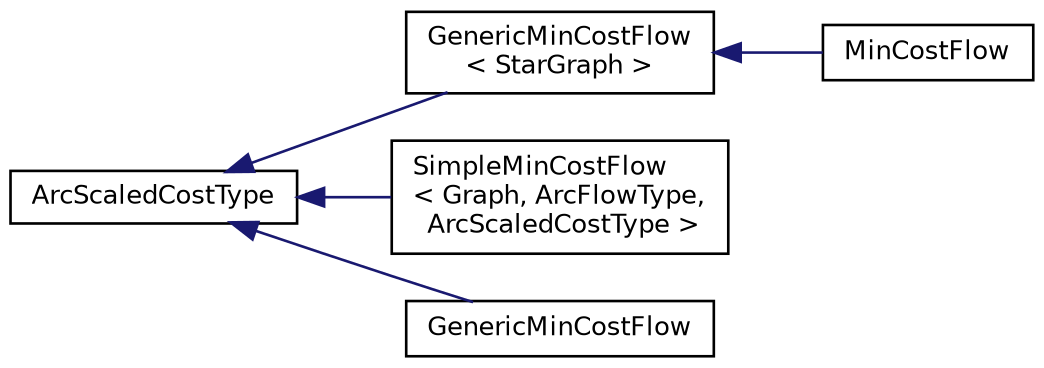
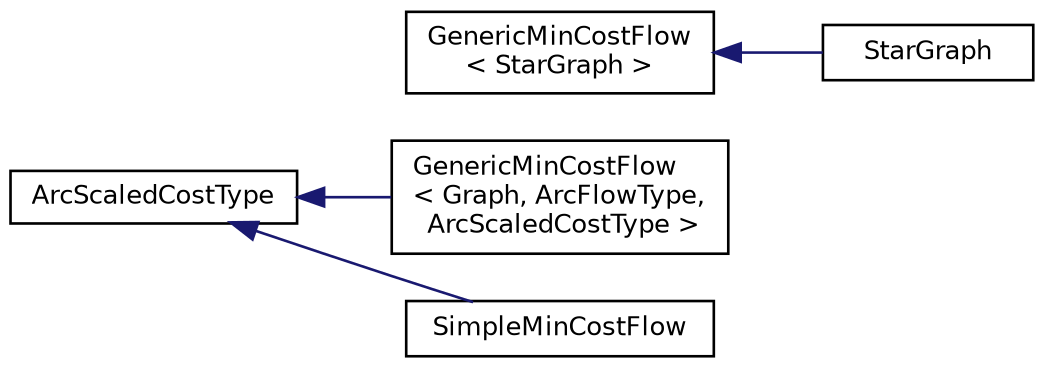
(928, 53) -> (928, 53)
(349, 128) -> none
(560, 197) -> (560, 197)
(560, 329) -> (560, 329)
